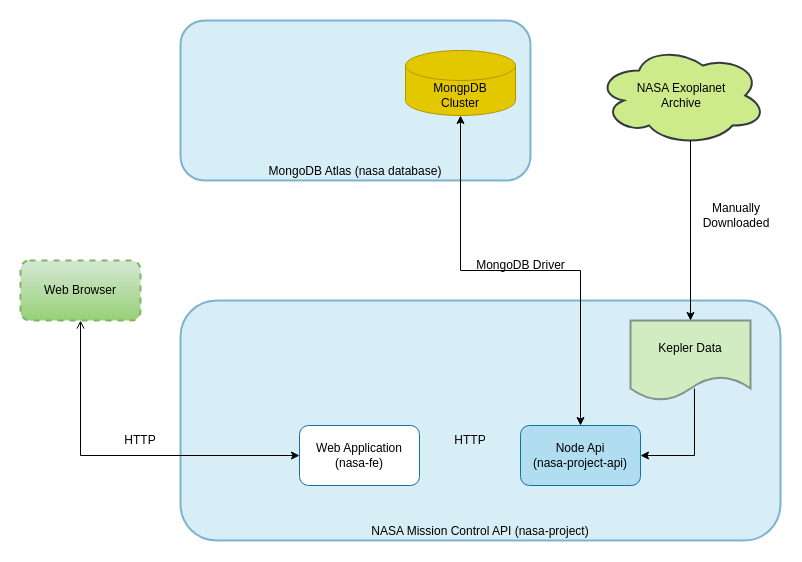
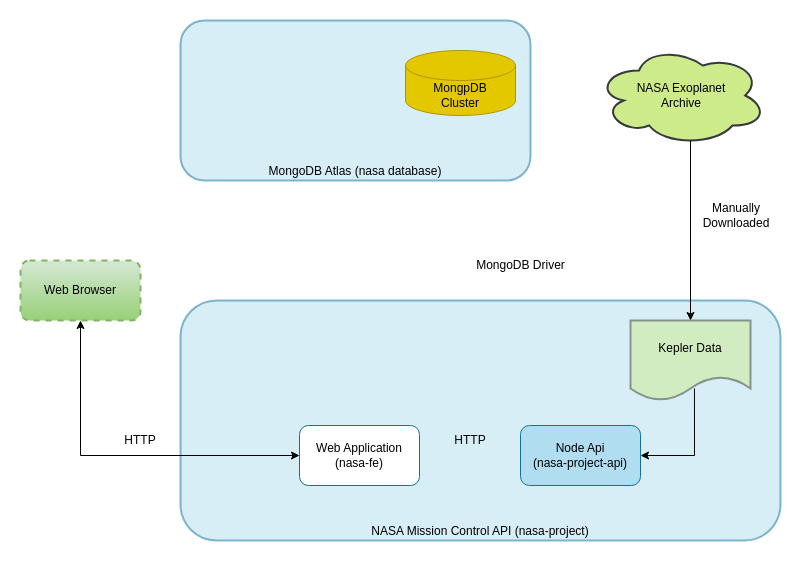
(521, 271) -> none
(81, 326) -> (81, 328)
